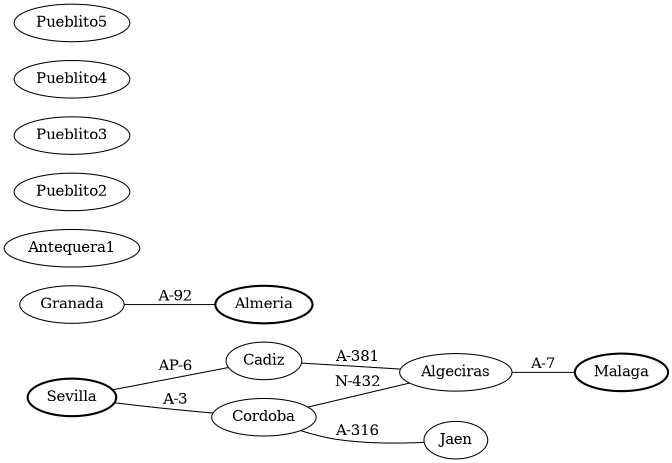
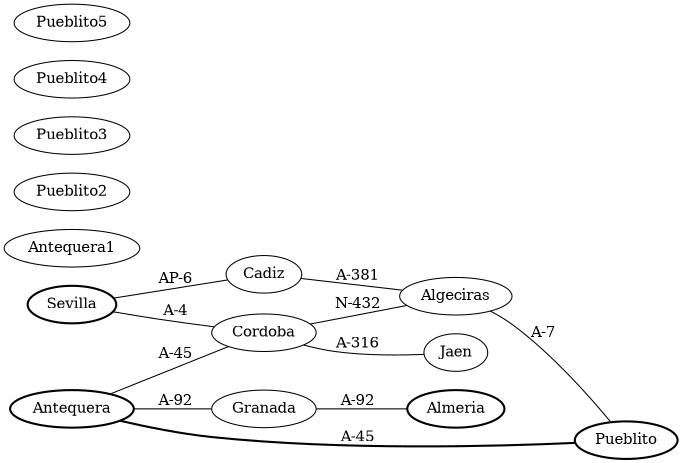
(621, 372) -> (626, 440)
(176, 400) -> (176, 311)
none -> (72, 409)
